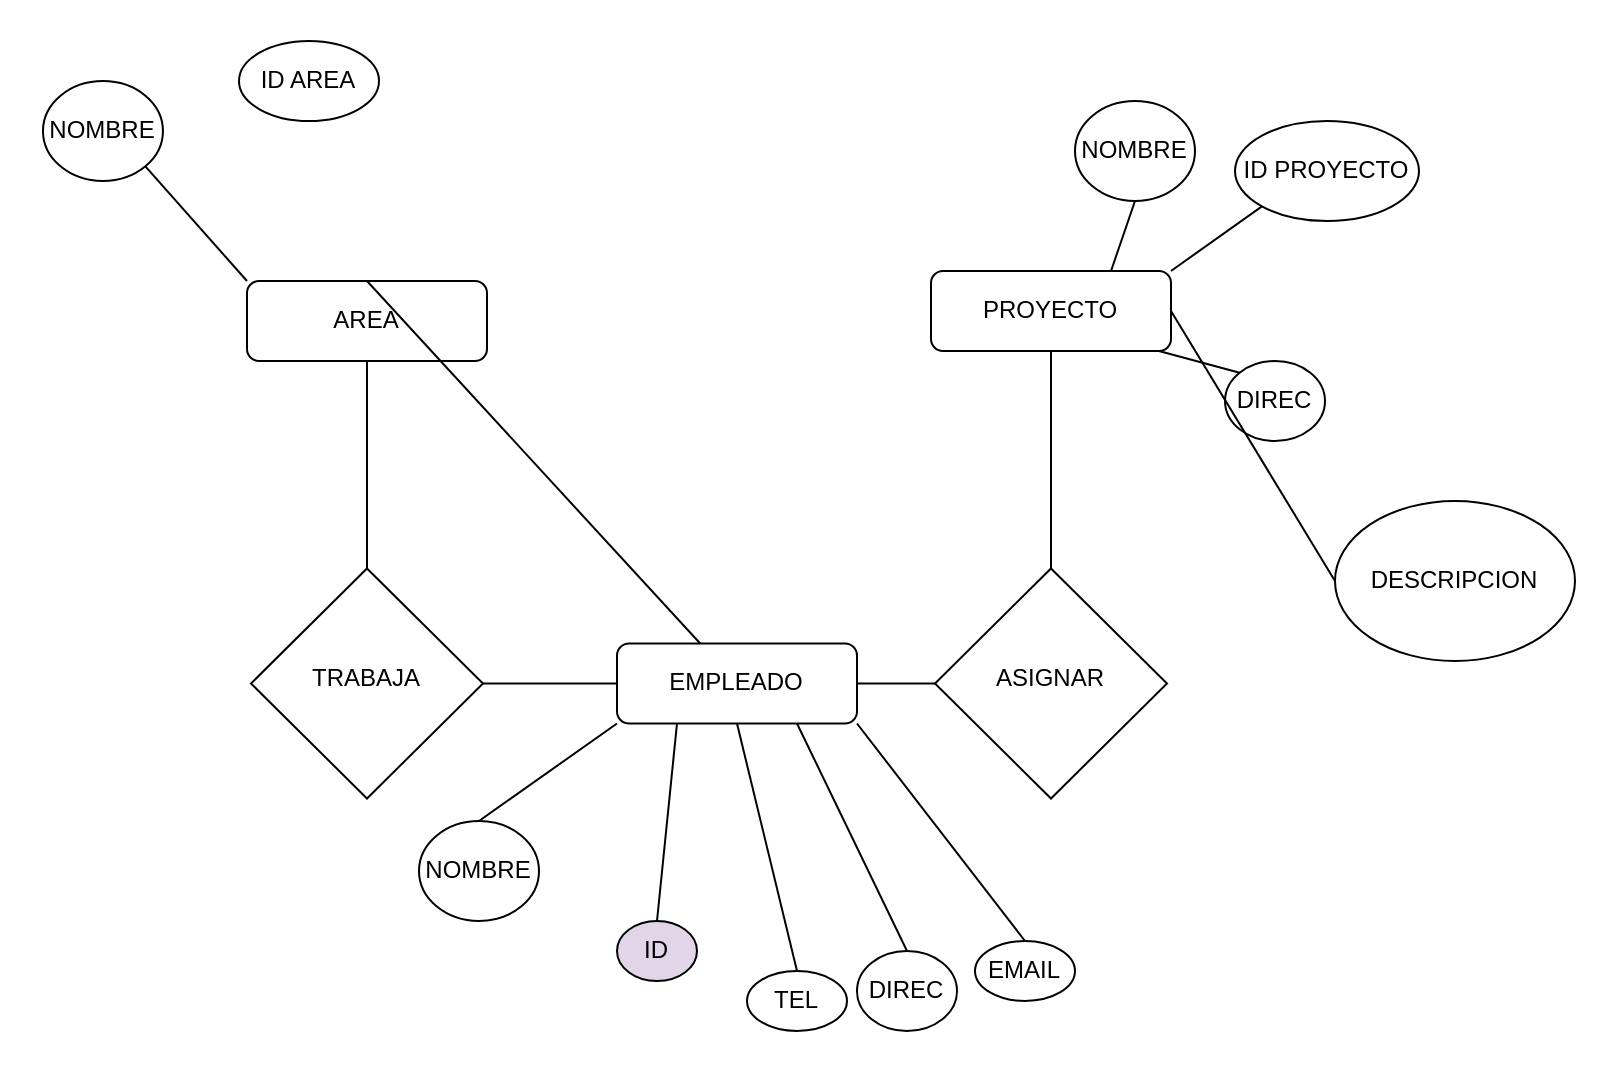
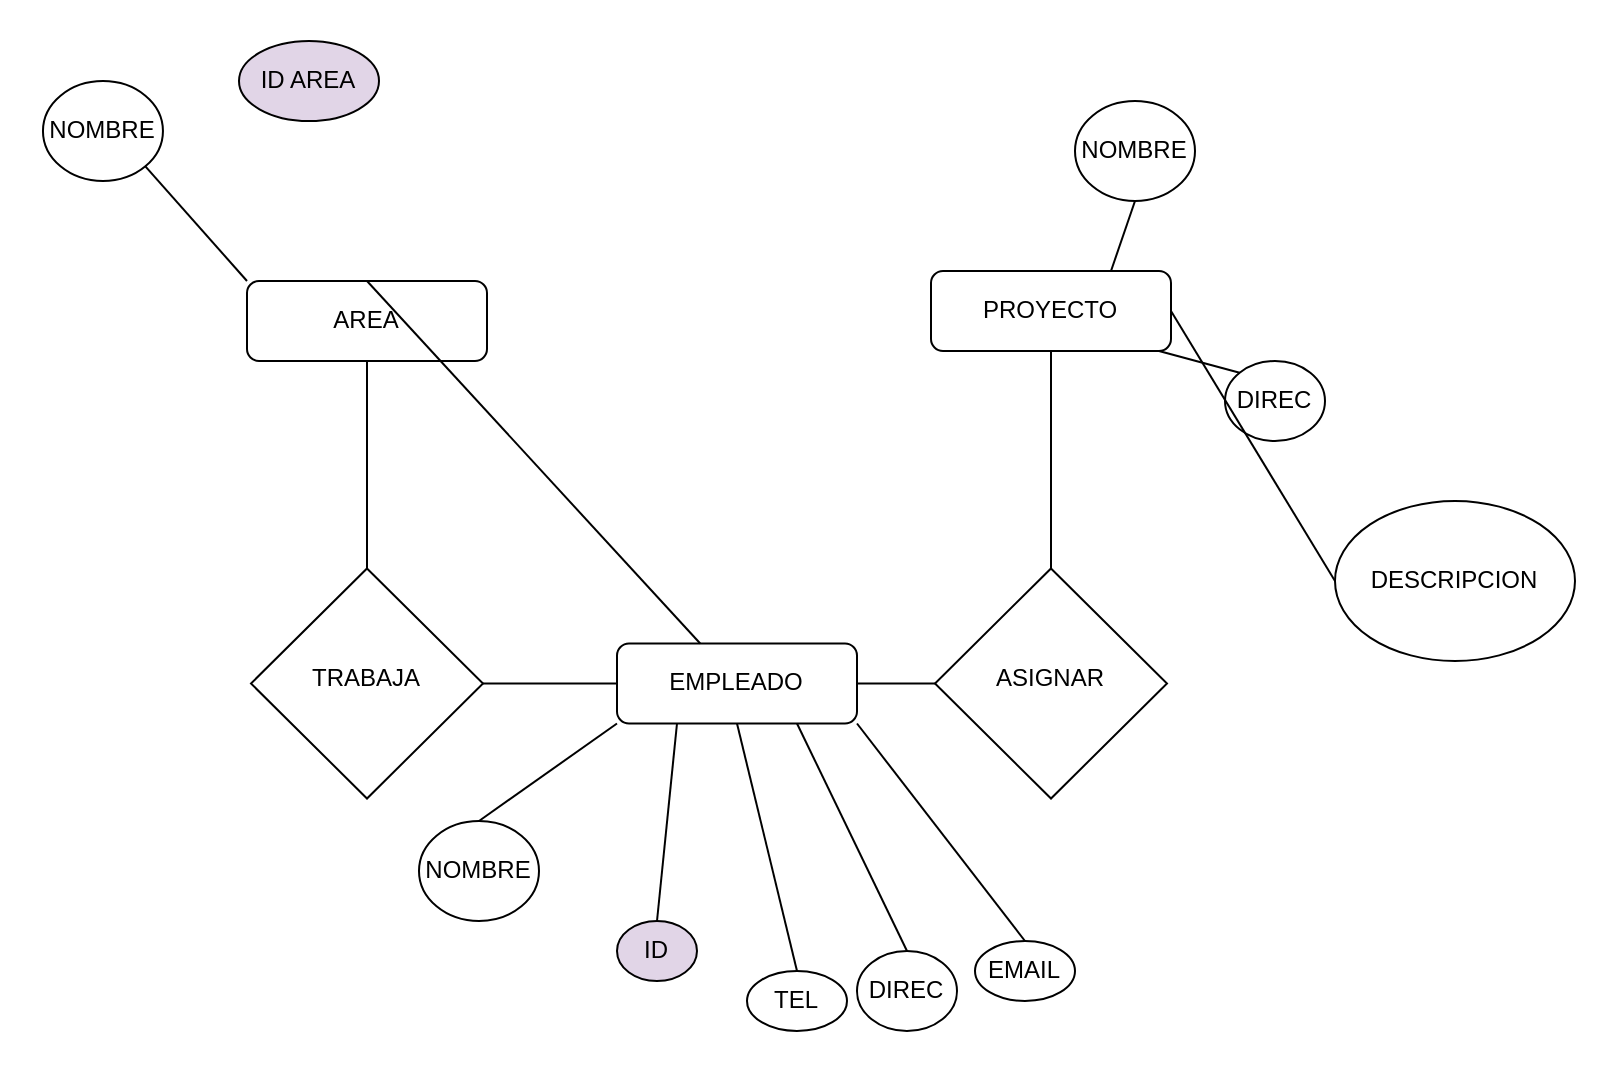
(309, 81) -> (309, 81)
(1327, 171) -> none
(1216, 239) -> none
